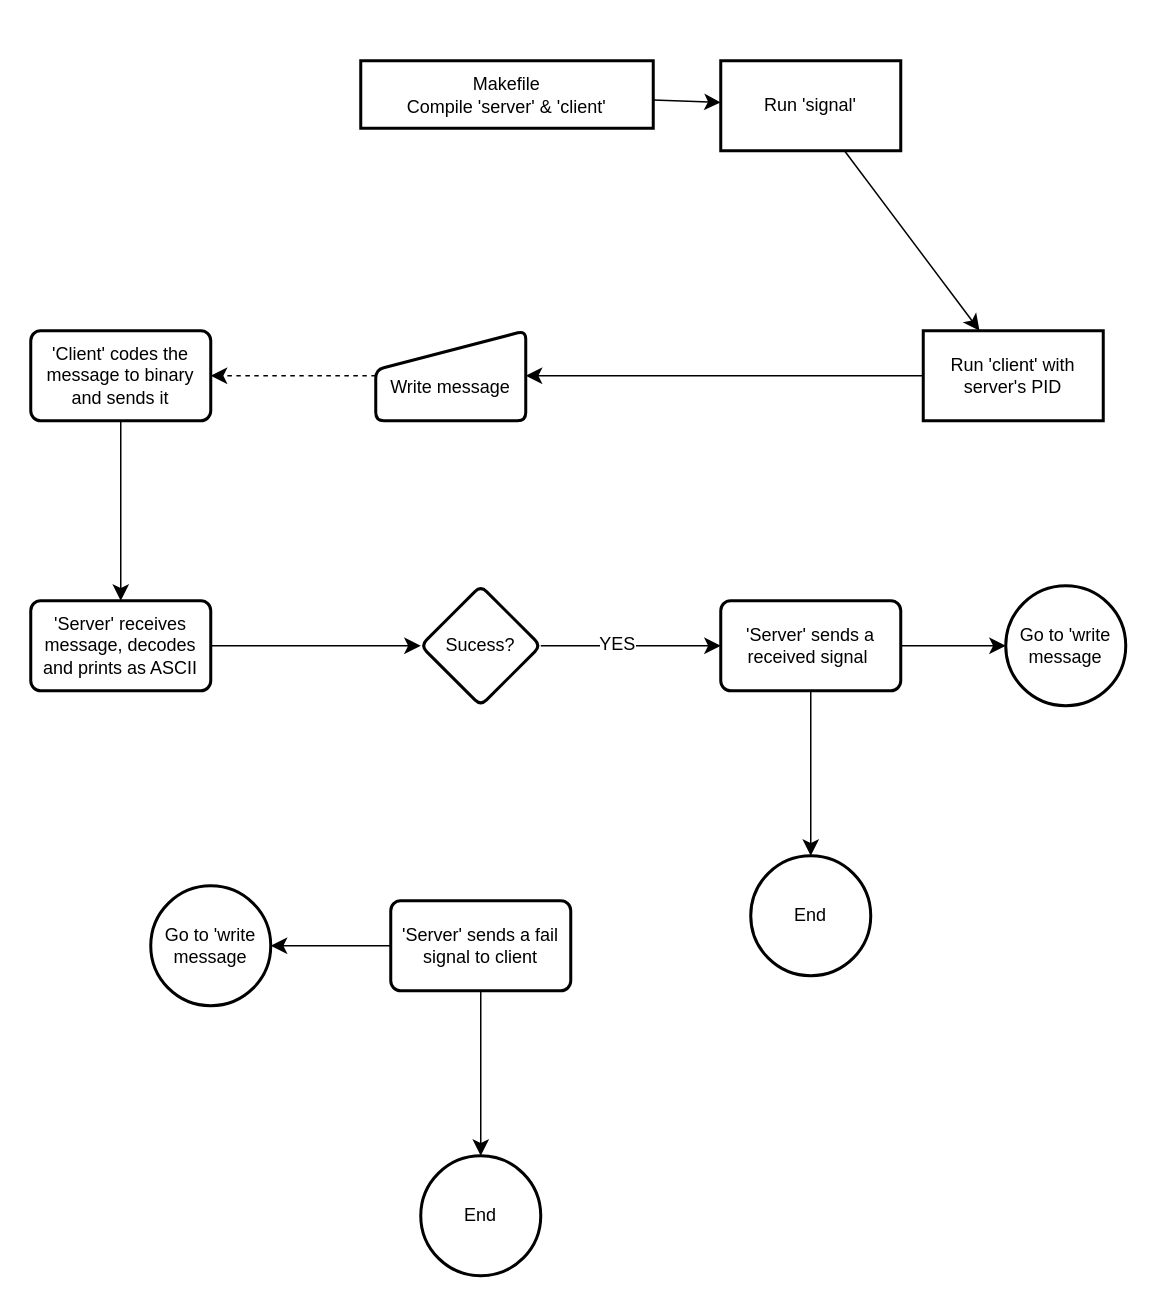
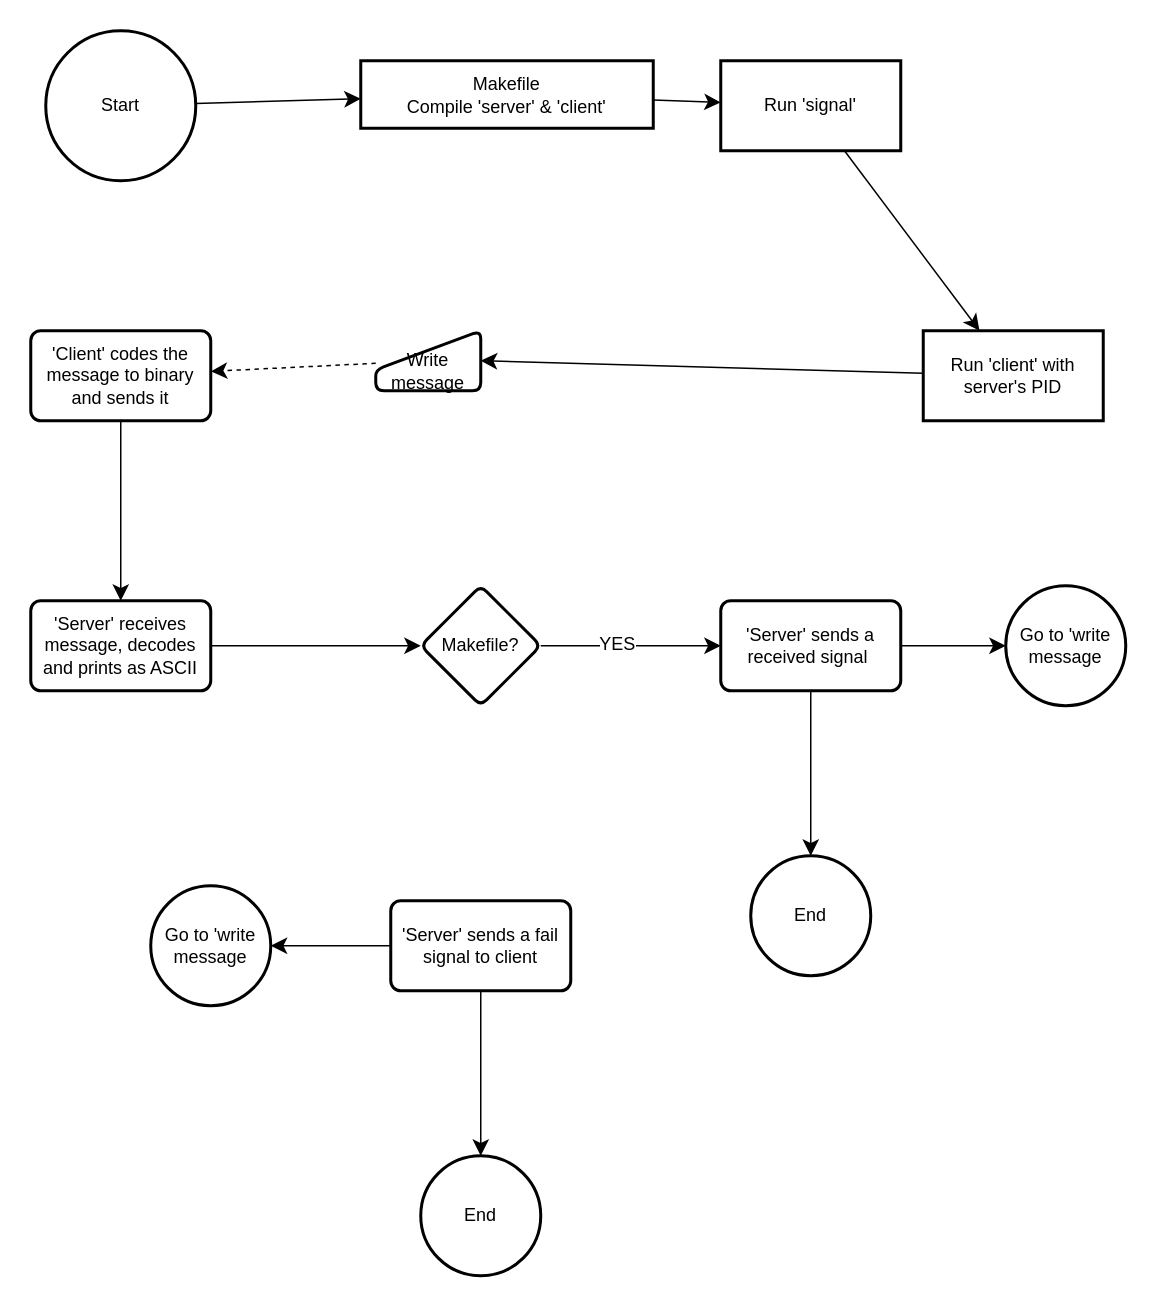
none -> (274, 101)
none -> (121, 106)
(451, 376) -> (428, 361)
(481, 646) -> (481, 646)
